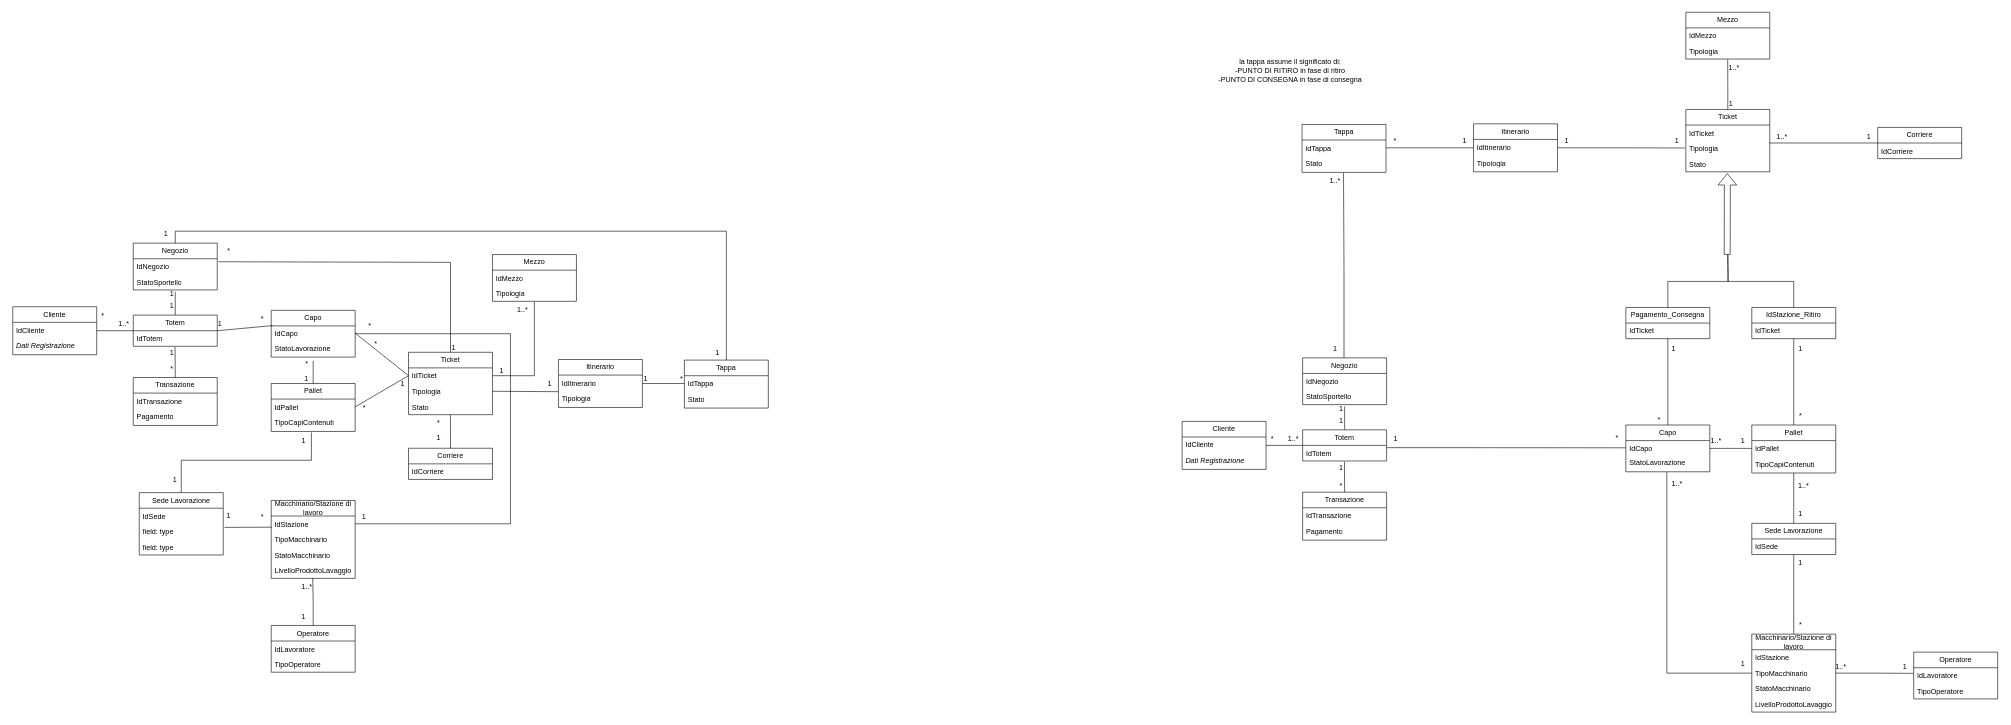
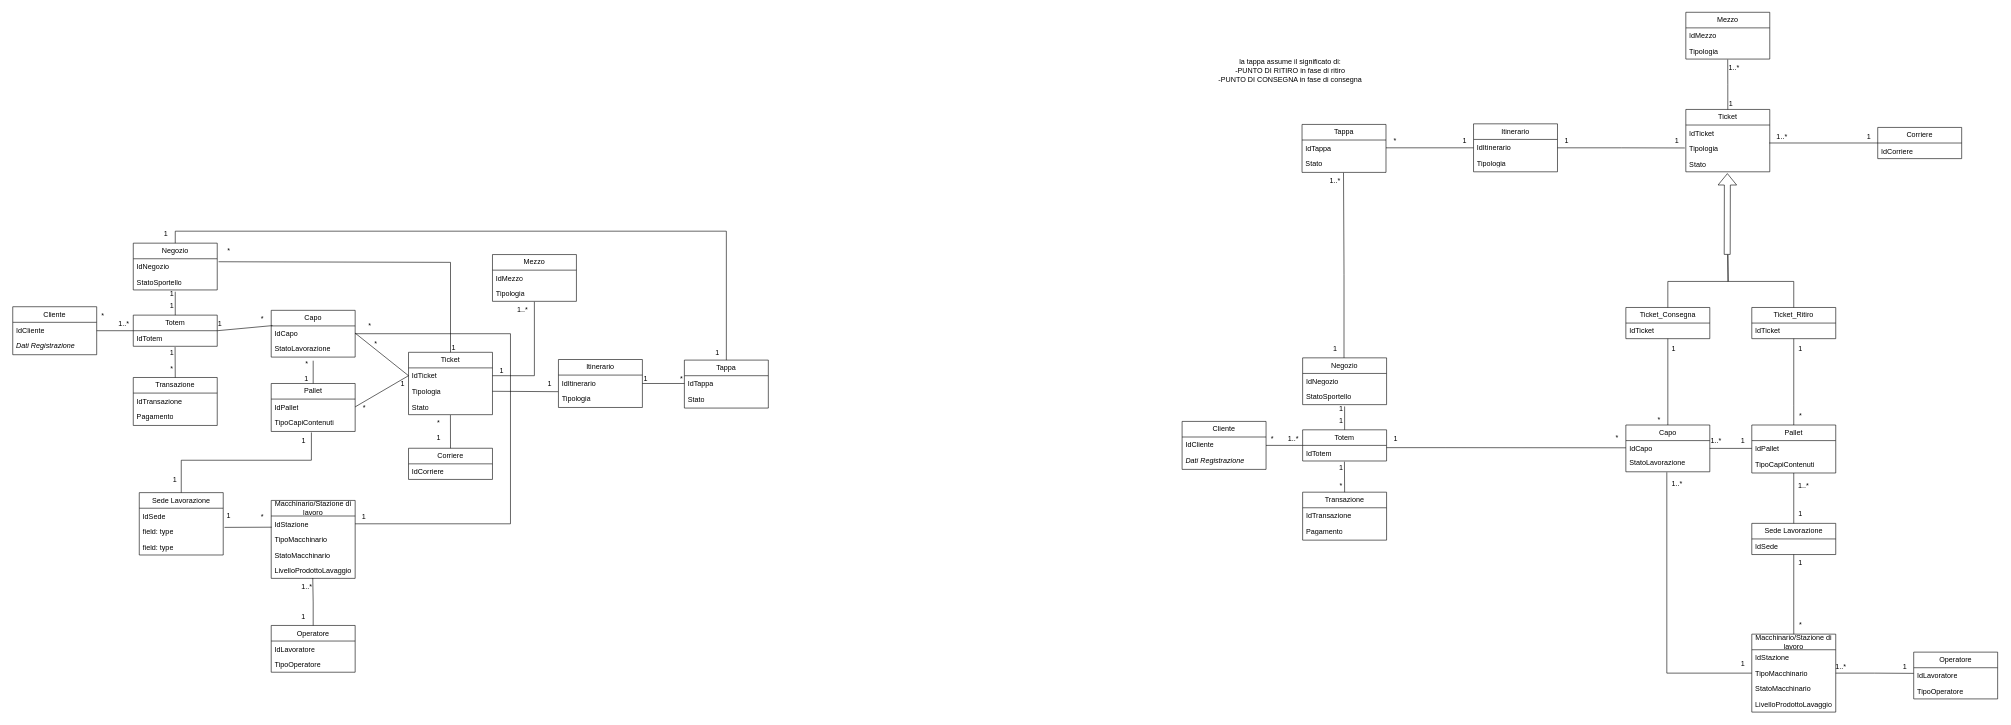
(1668, 315) -> (1668, 315)
(1794, 315) -> (1794, 315)
